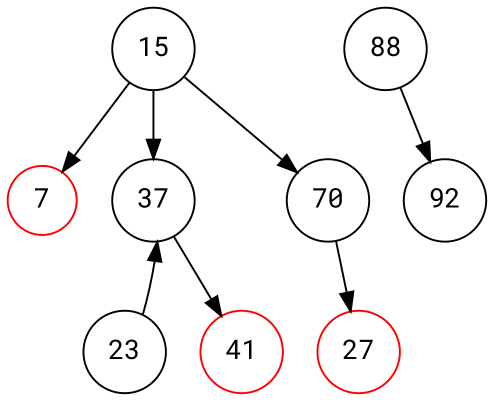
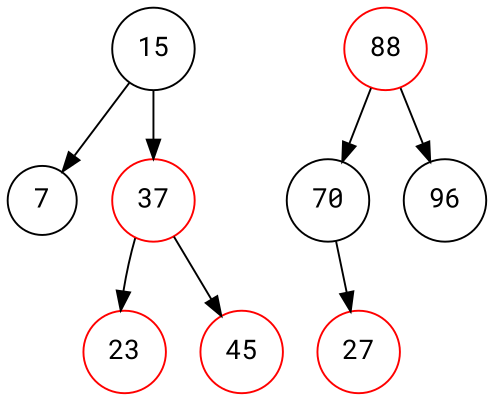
(386, 49) -> (386, 49)
(233, 118) -> (360, 116)
(42, 200) -> (42, 200)
(153, 200) -> (153, 200)
(445, 200) -> (445, 200)
(150, 288) -> (129, 264)
(125, 352) -> (125, 352)
(242, 352) -> (242, 352)
